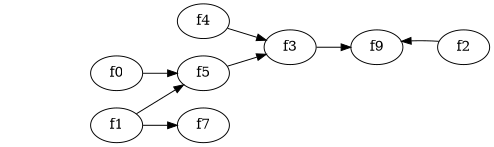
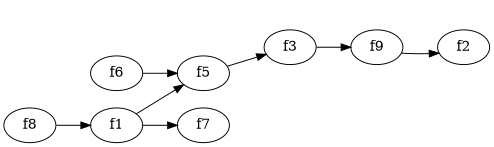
(203, 21) -> none
(425, 41) -> (415, 54)
(117, 73) -> (117, 73)
none -> (30, 125)
